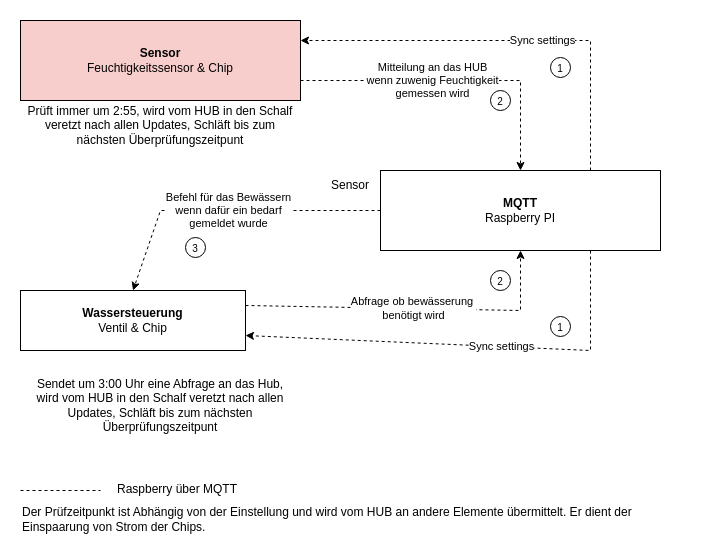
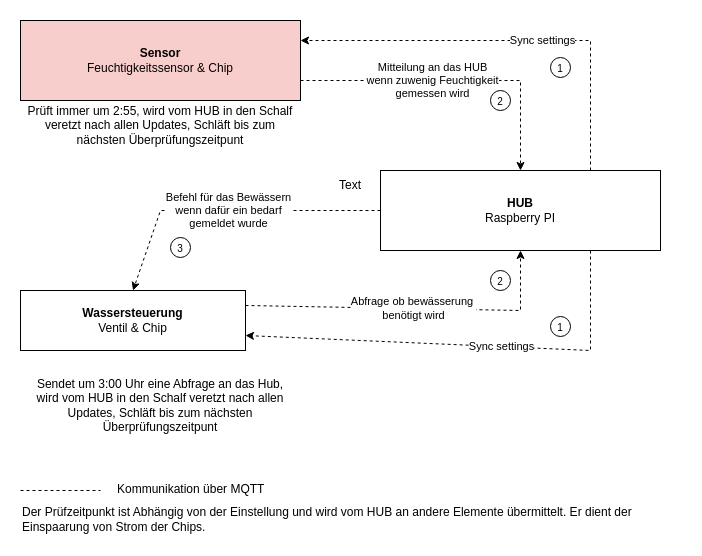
(351, 186) -> (351, 186)
(521, 211) -> (521, 211)
(196, 248) -> (181, 248)
(178, 490) -> (189, 490)
